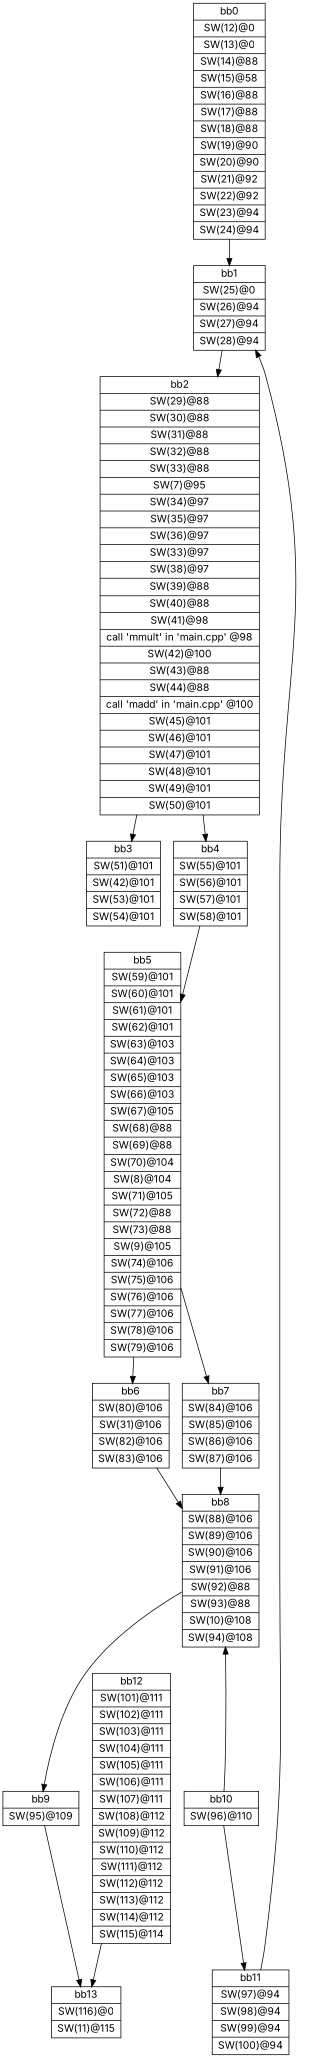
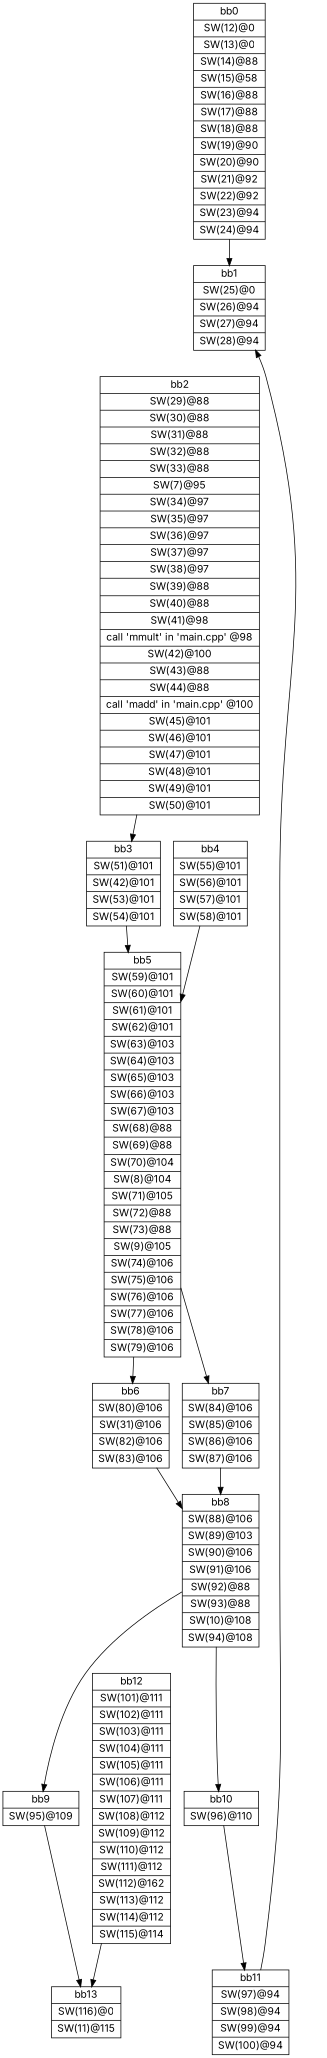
(221, 360) -> none
(180, 553) -> (180, 553)
(204, 824) -> none
none -> (127, 936)
(142, 1112) -> (142, 1112)
(221, 1536) -> (221, 1536)
(226, 1723) -> (216, 1716)
(132, 1884) -> (132, 1884)
